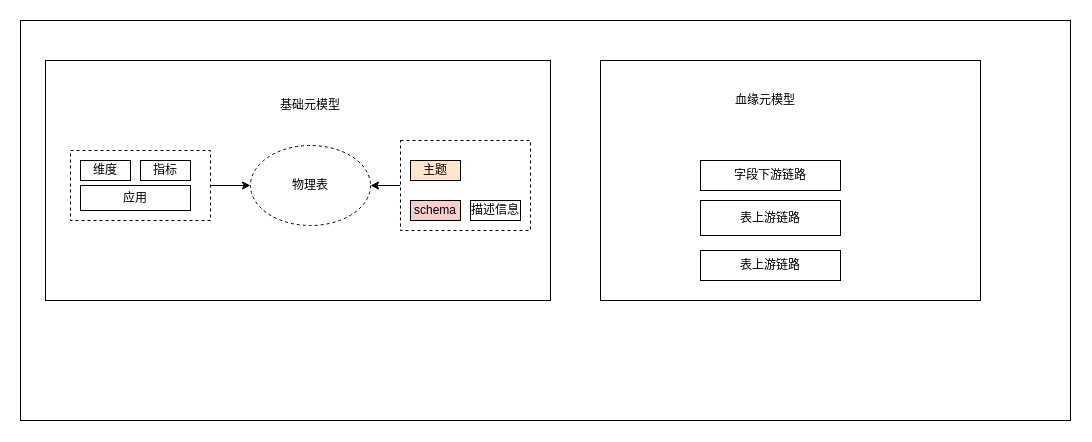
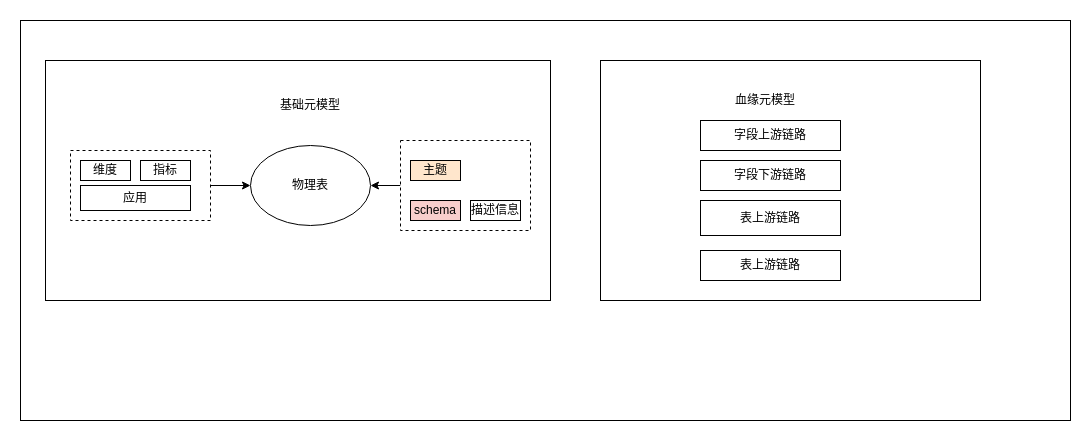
none -> (771, 136)
(311, 186) -> (311, 186)
